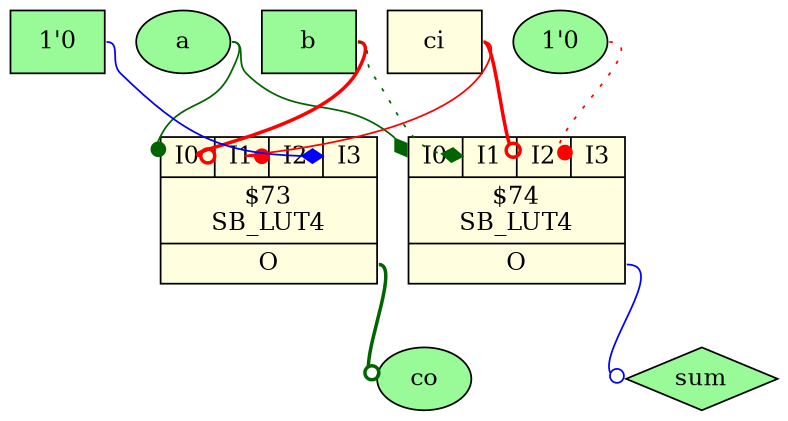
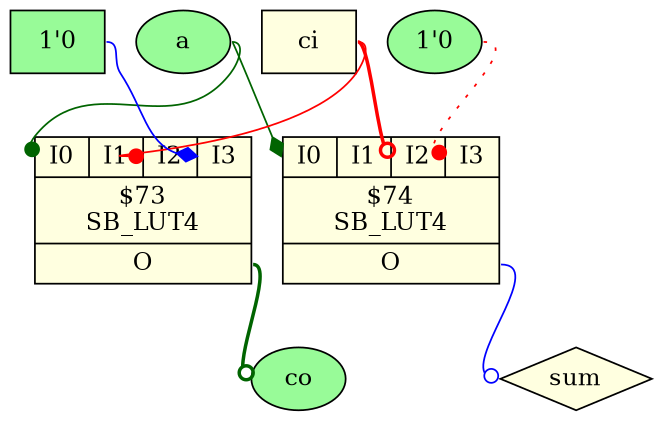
(309, 42) -> none
(702, 379) -> (576, 379)
